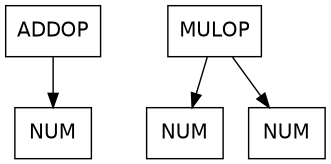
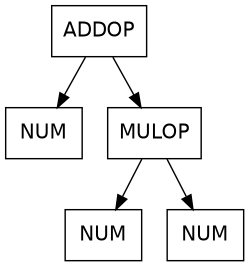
none -> (123, 76)
